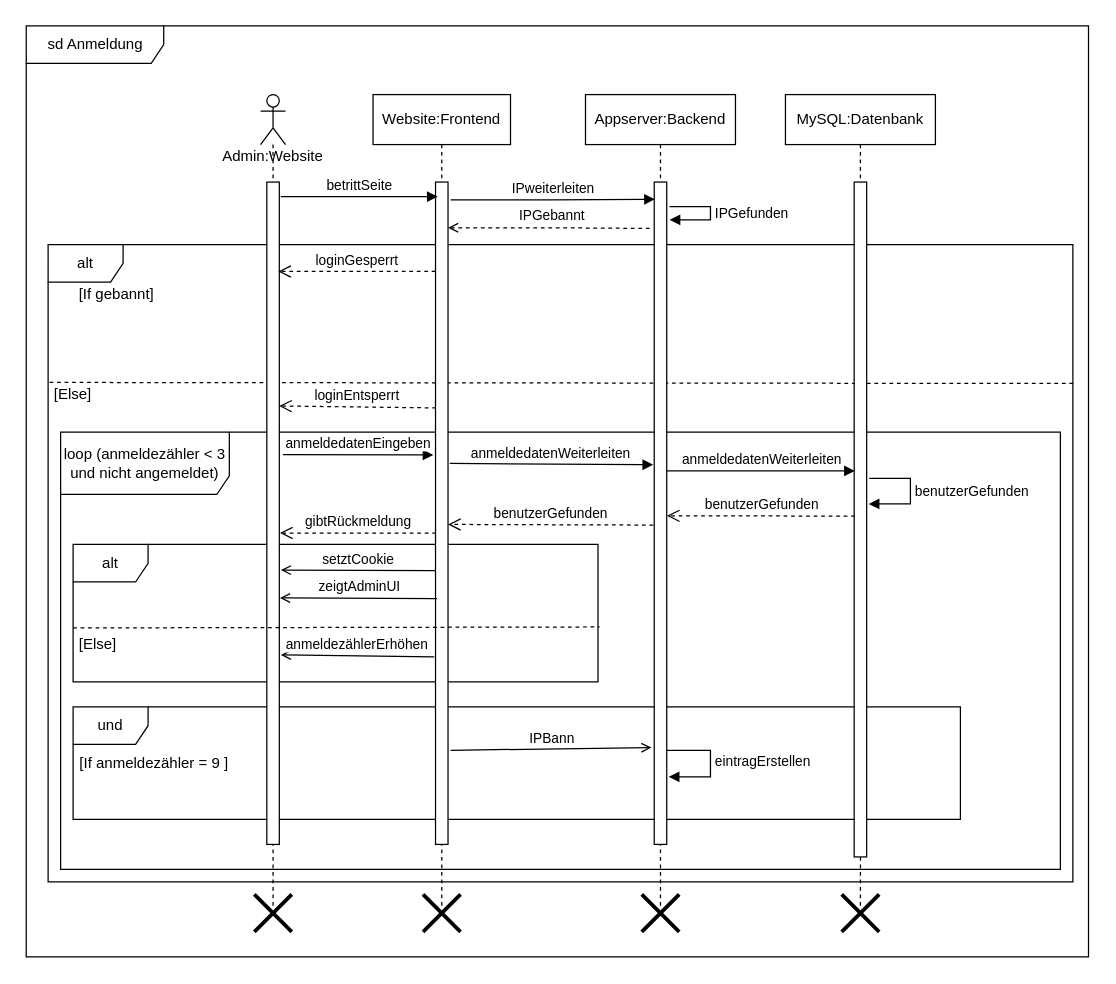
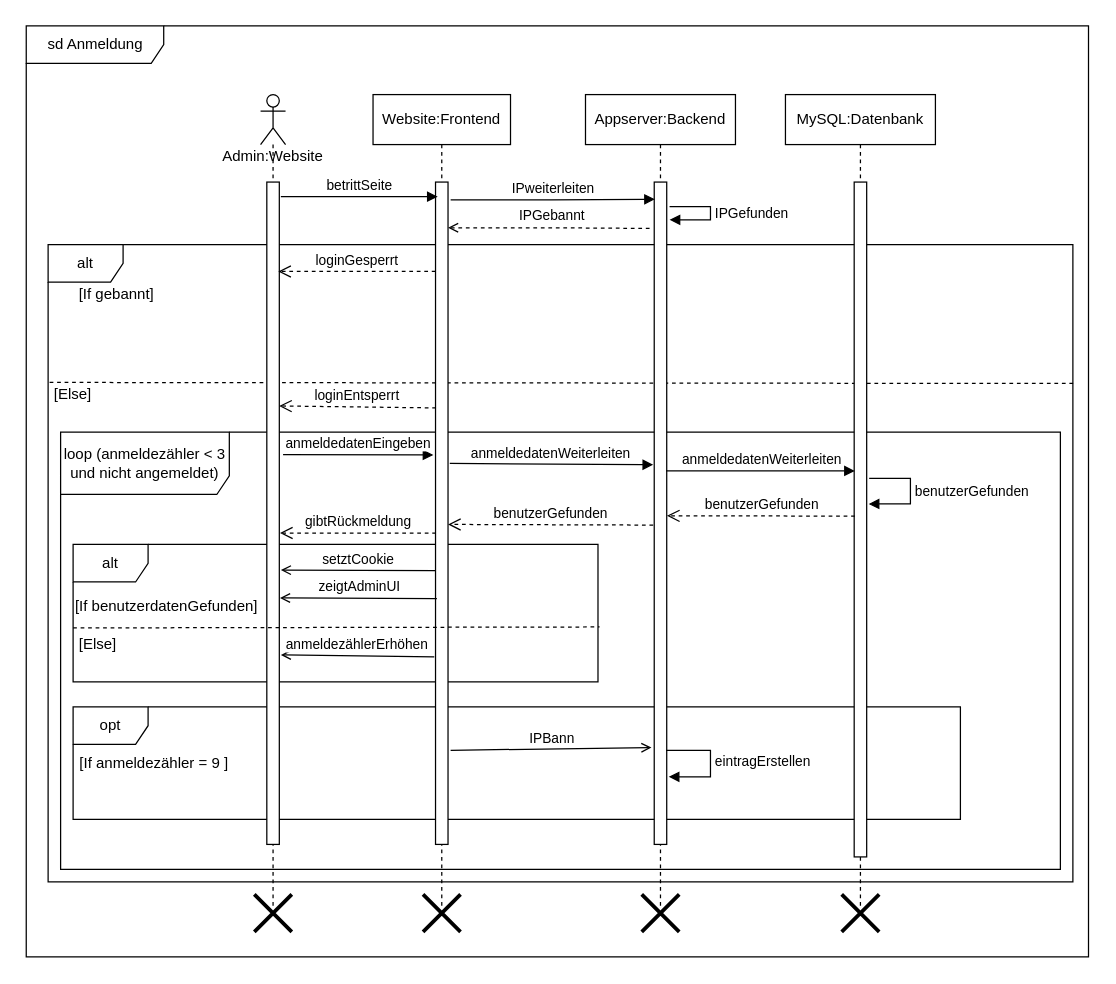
none -> (167, 607)
(111, 726) -> (111, 726)
